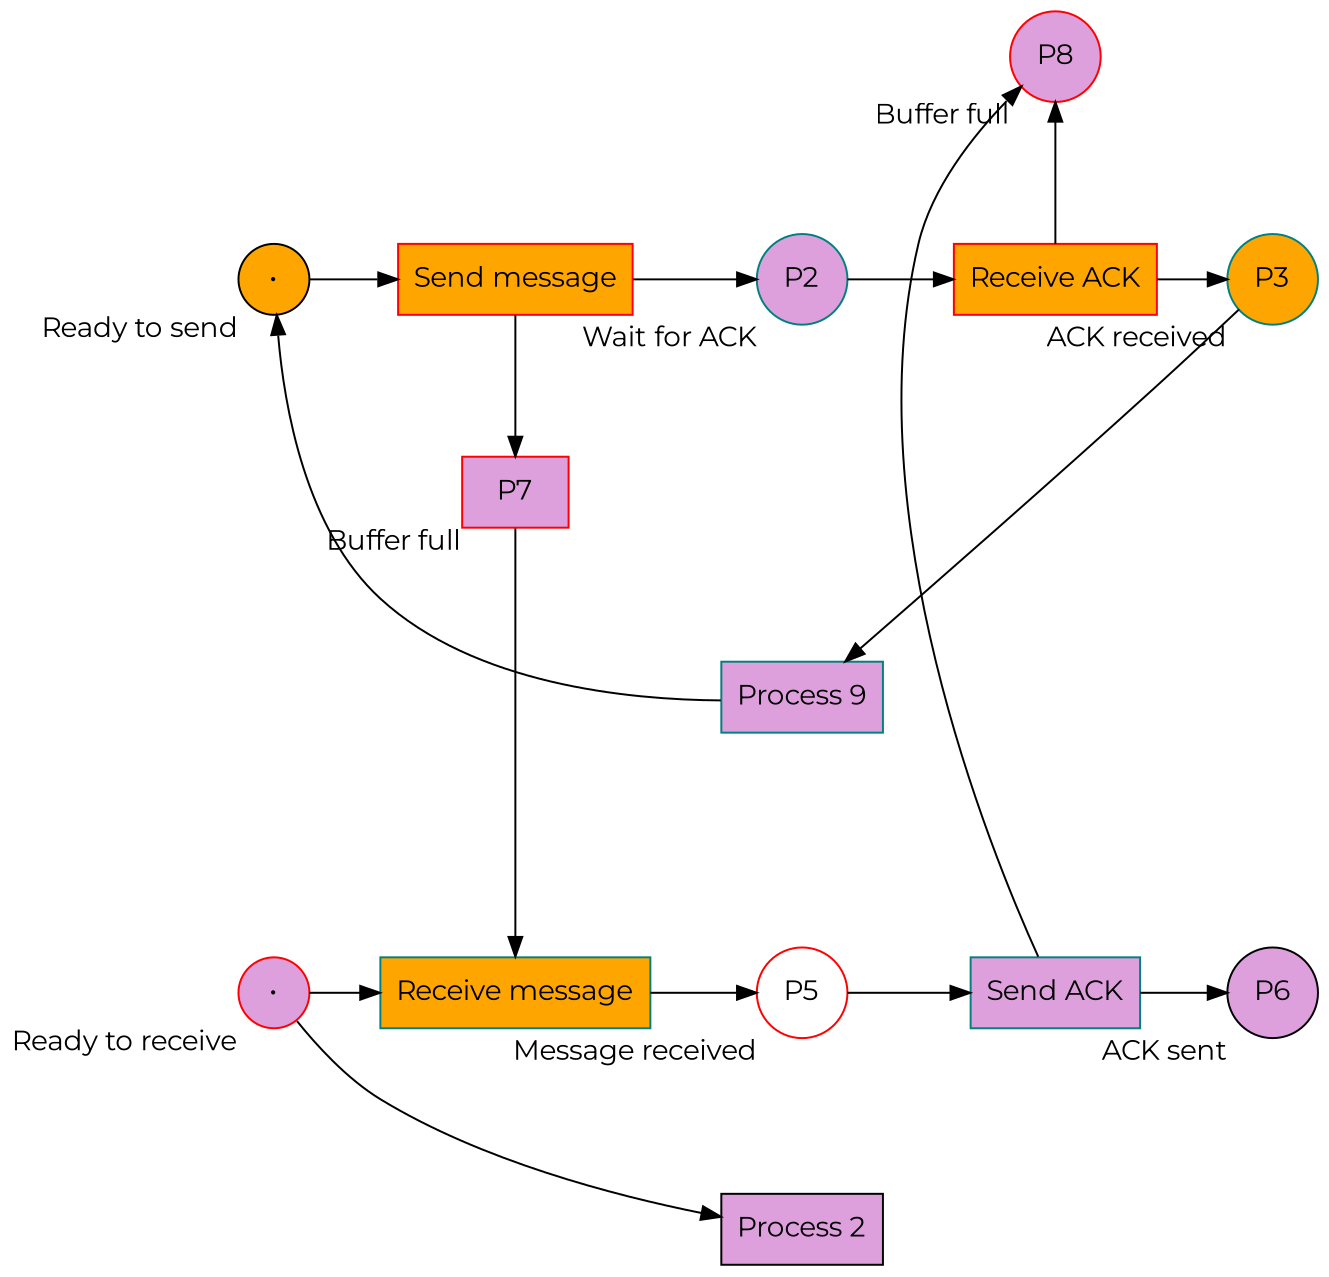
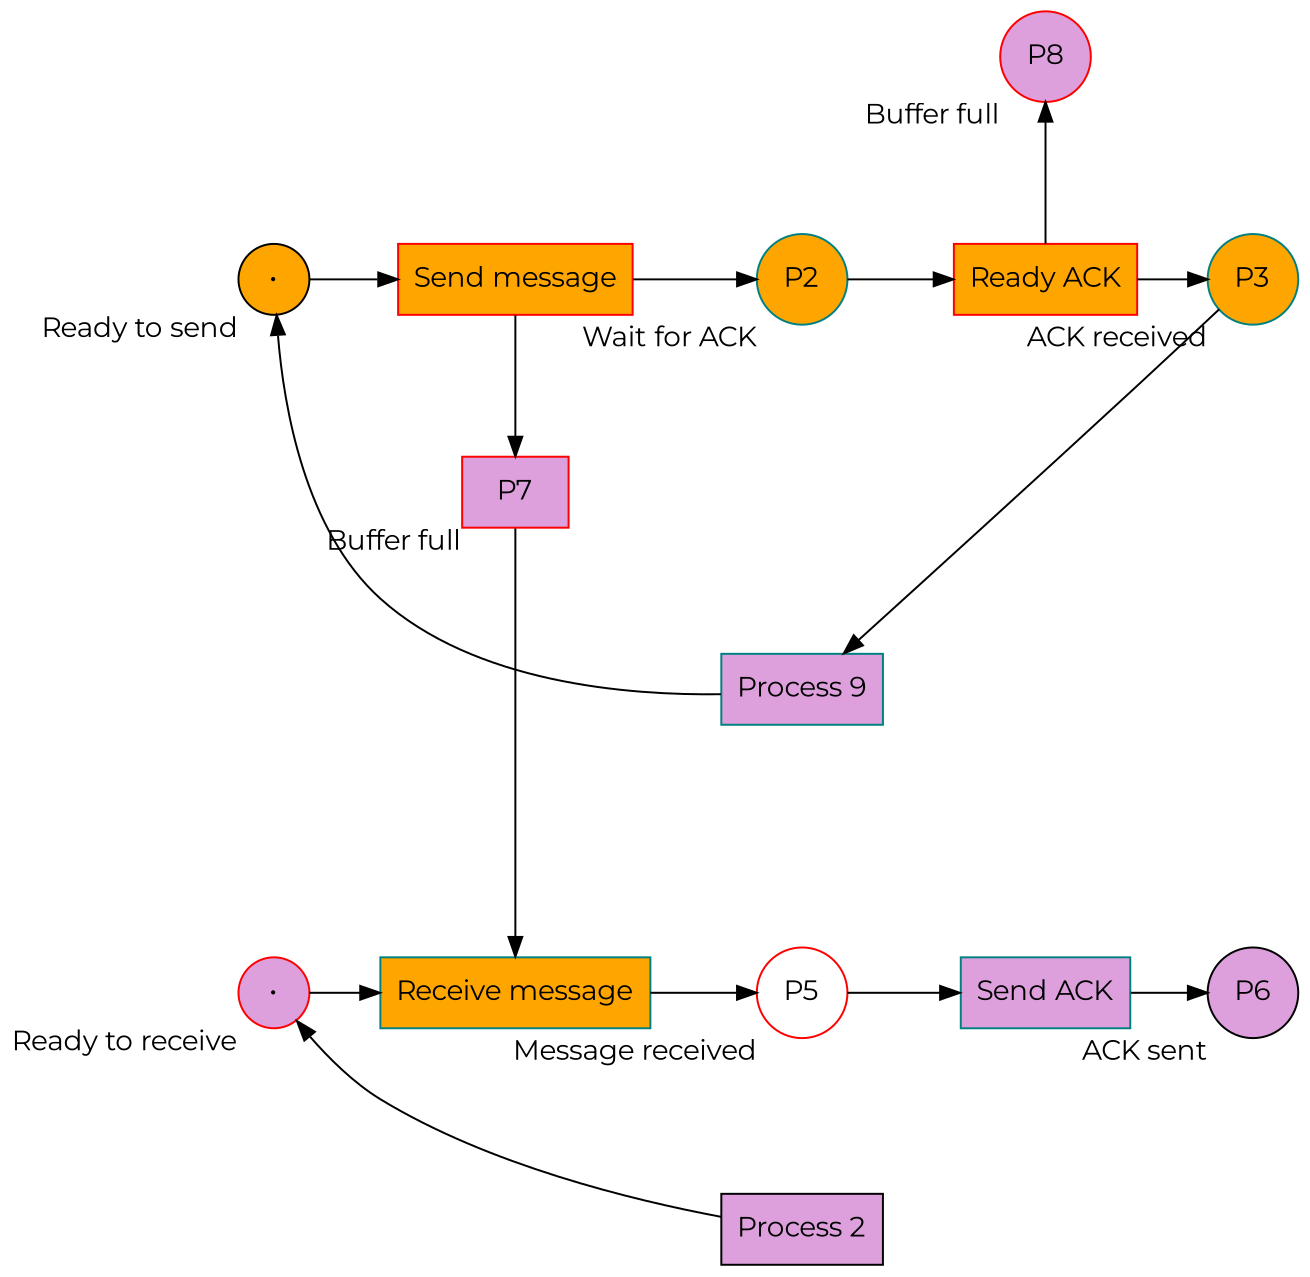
(802, 279) -> (802, 279)
(1055, 279) -> (1046, 279)
(911, 525) -> none
(482, 1149) -> (501, 1157)
